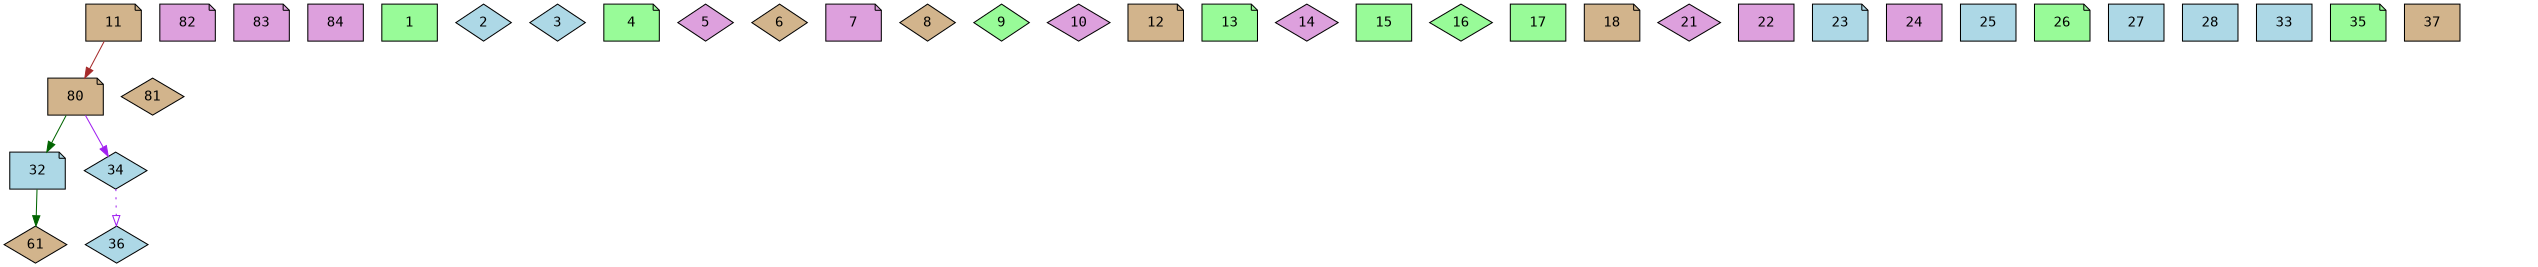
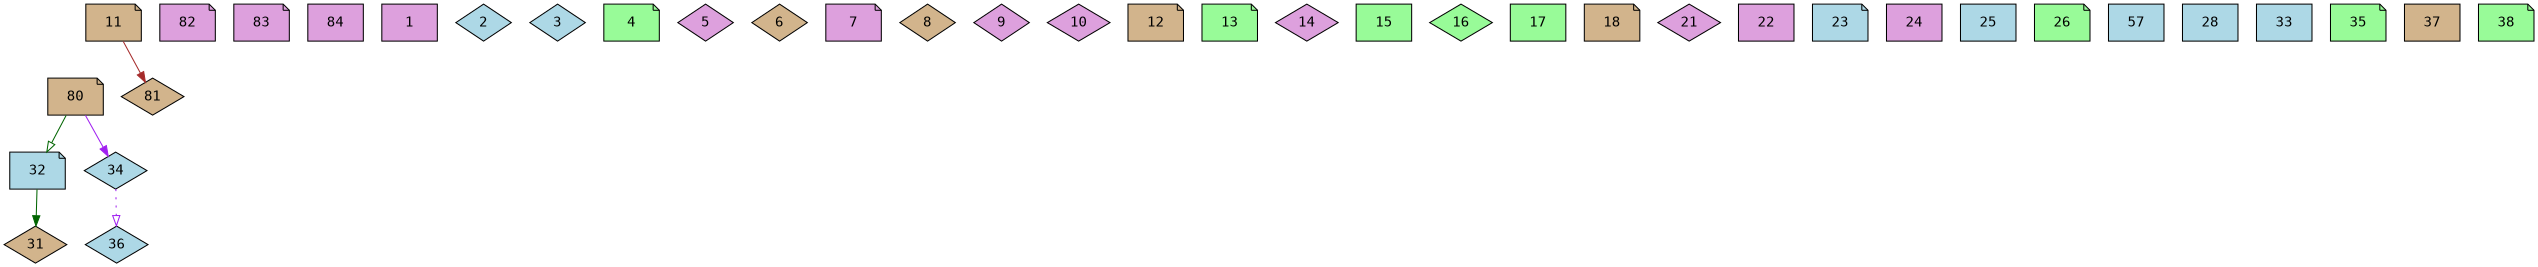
(410, 23) -> (410, 23)
(1002, 23) -> (1002, 23)
(2136, 23) -> (2136, 23)
none -> (2506, 23)
(97, 55) -> (132, 57)
(59, 129) -> (59, 129)
(35, 245) -> (35, 245)
